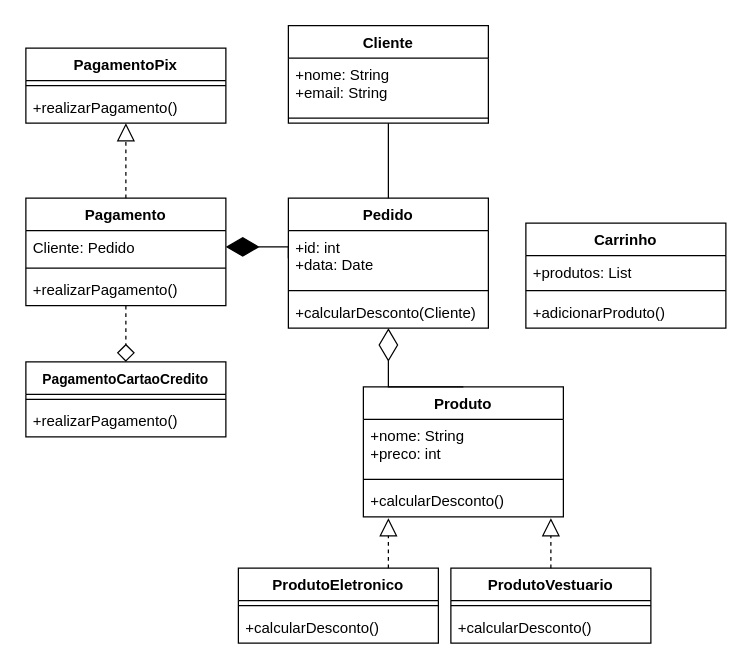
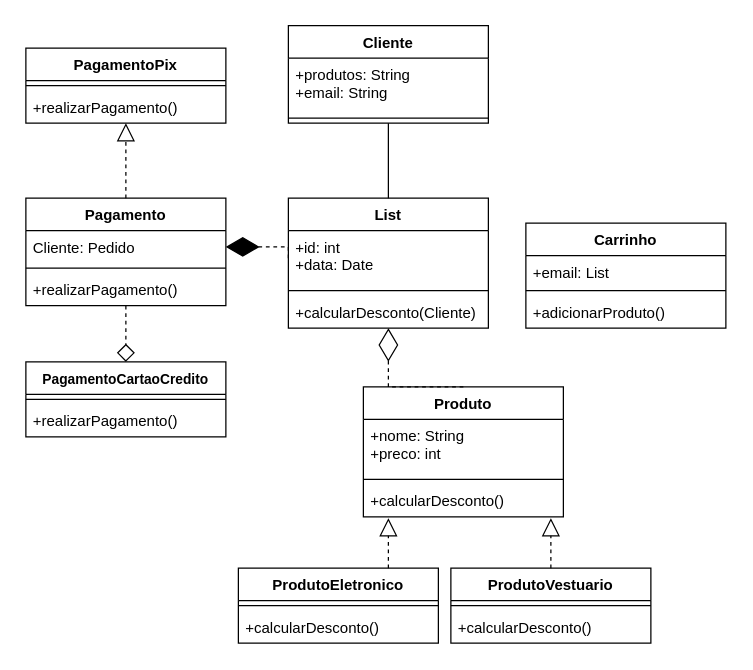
(345, 85) -> (361, 85)
(388, 216) -> (388, 216)
(273, 247) -> (273, 247)
(590, 273) -> (574, 273)
(388, 374) -> (388, 374)
